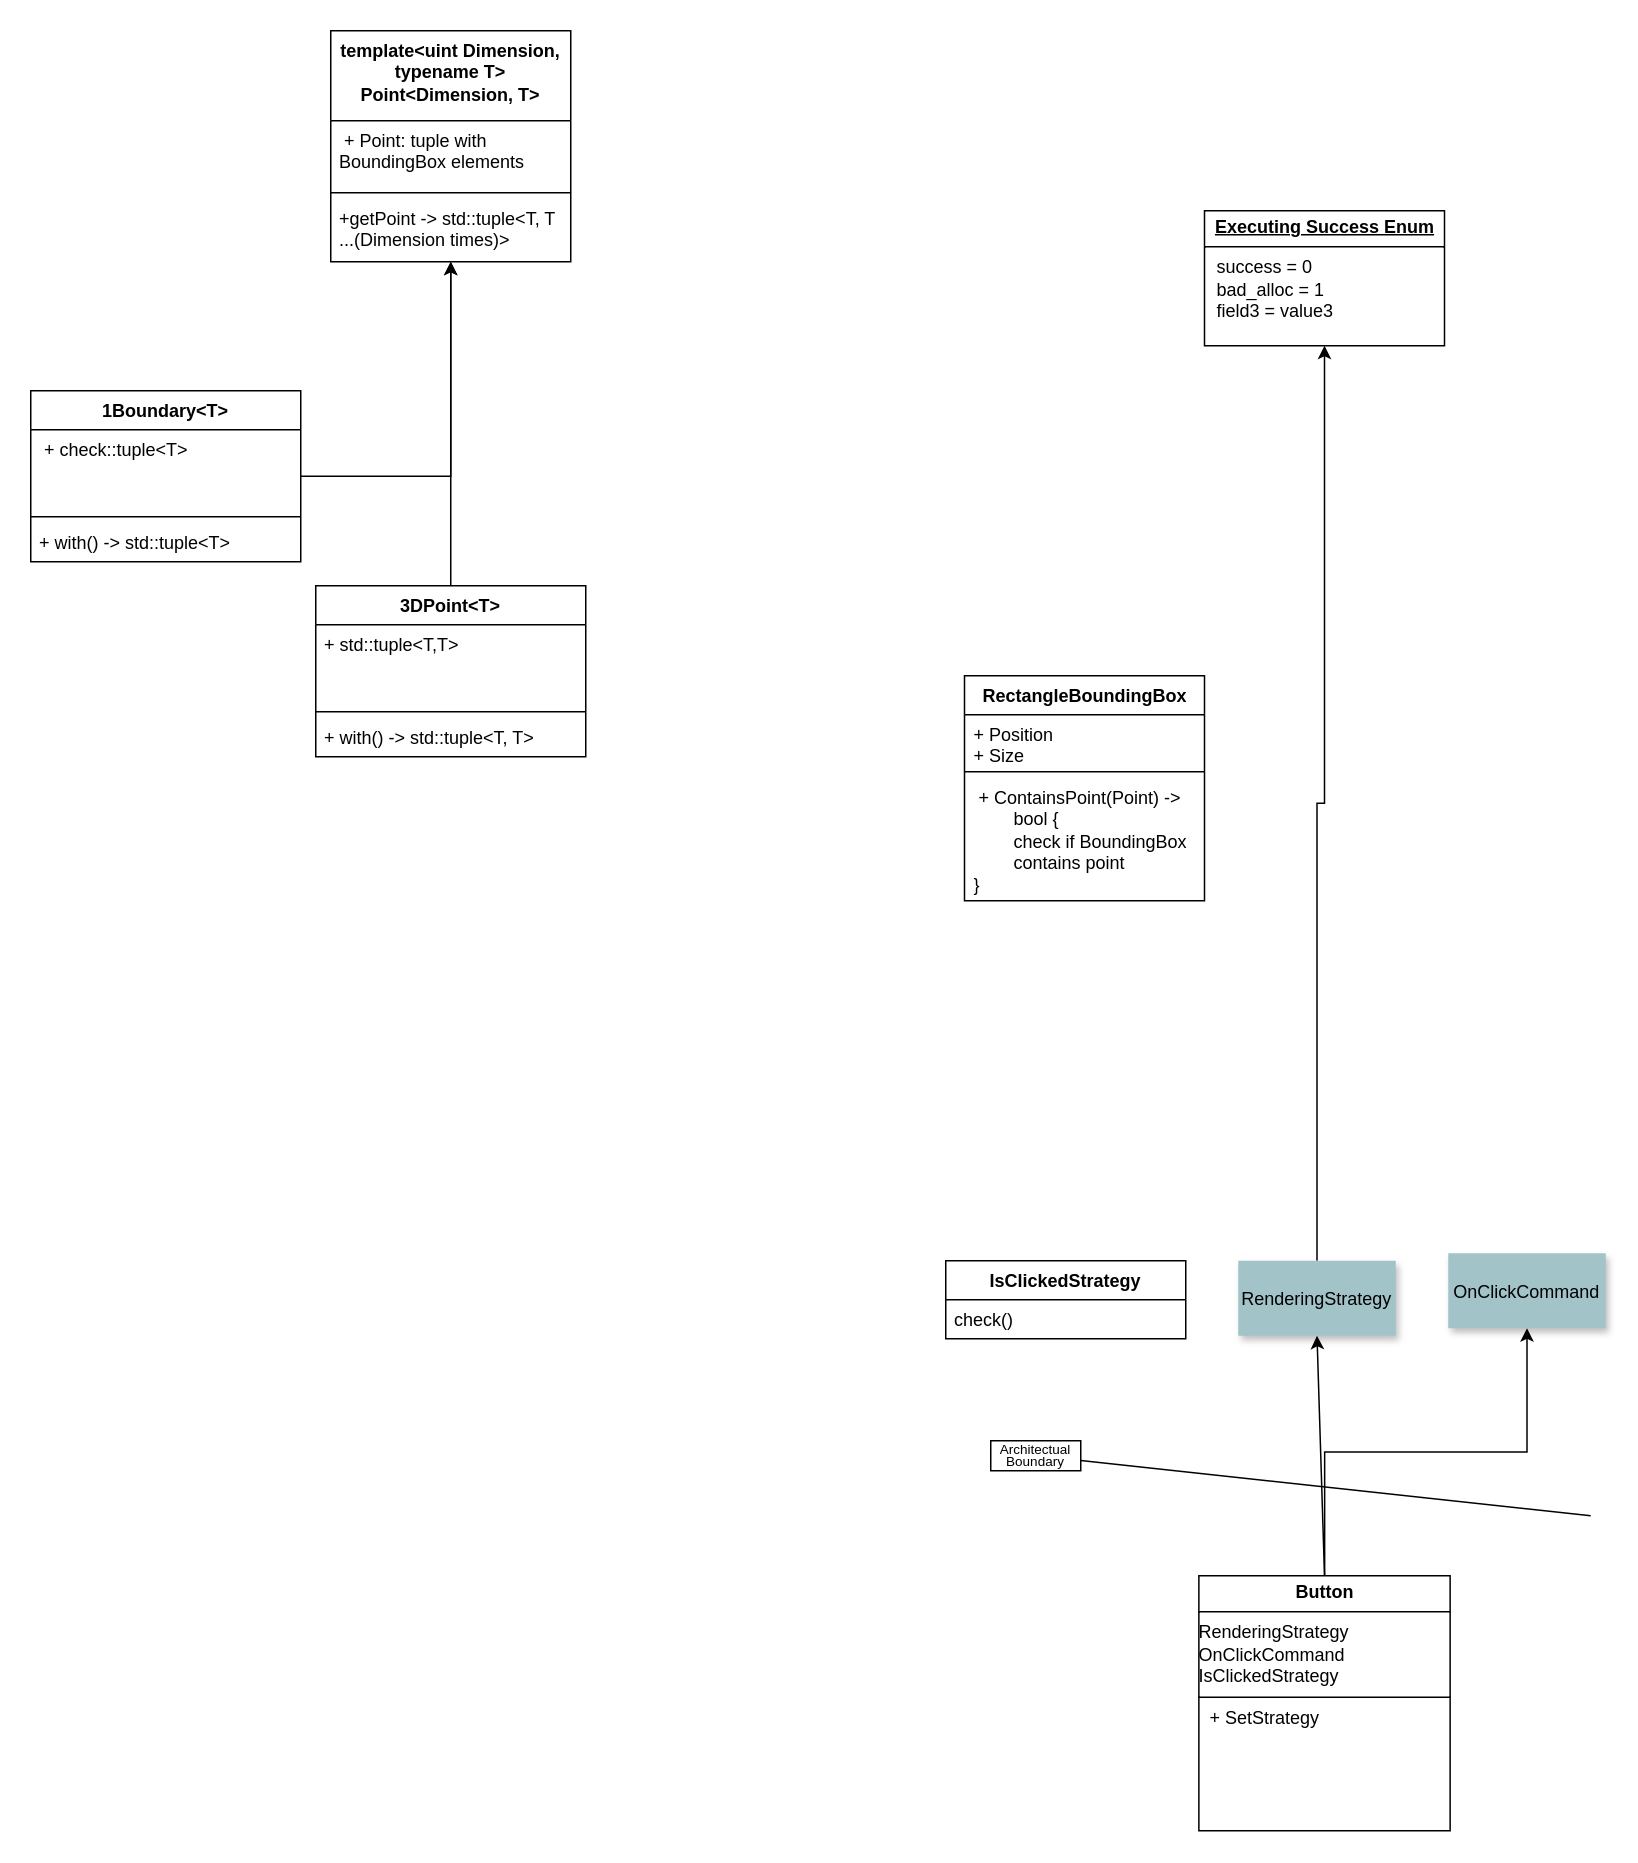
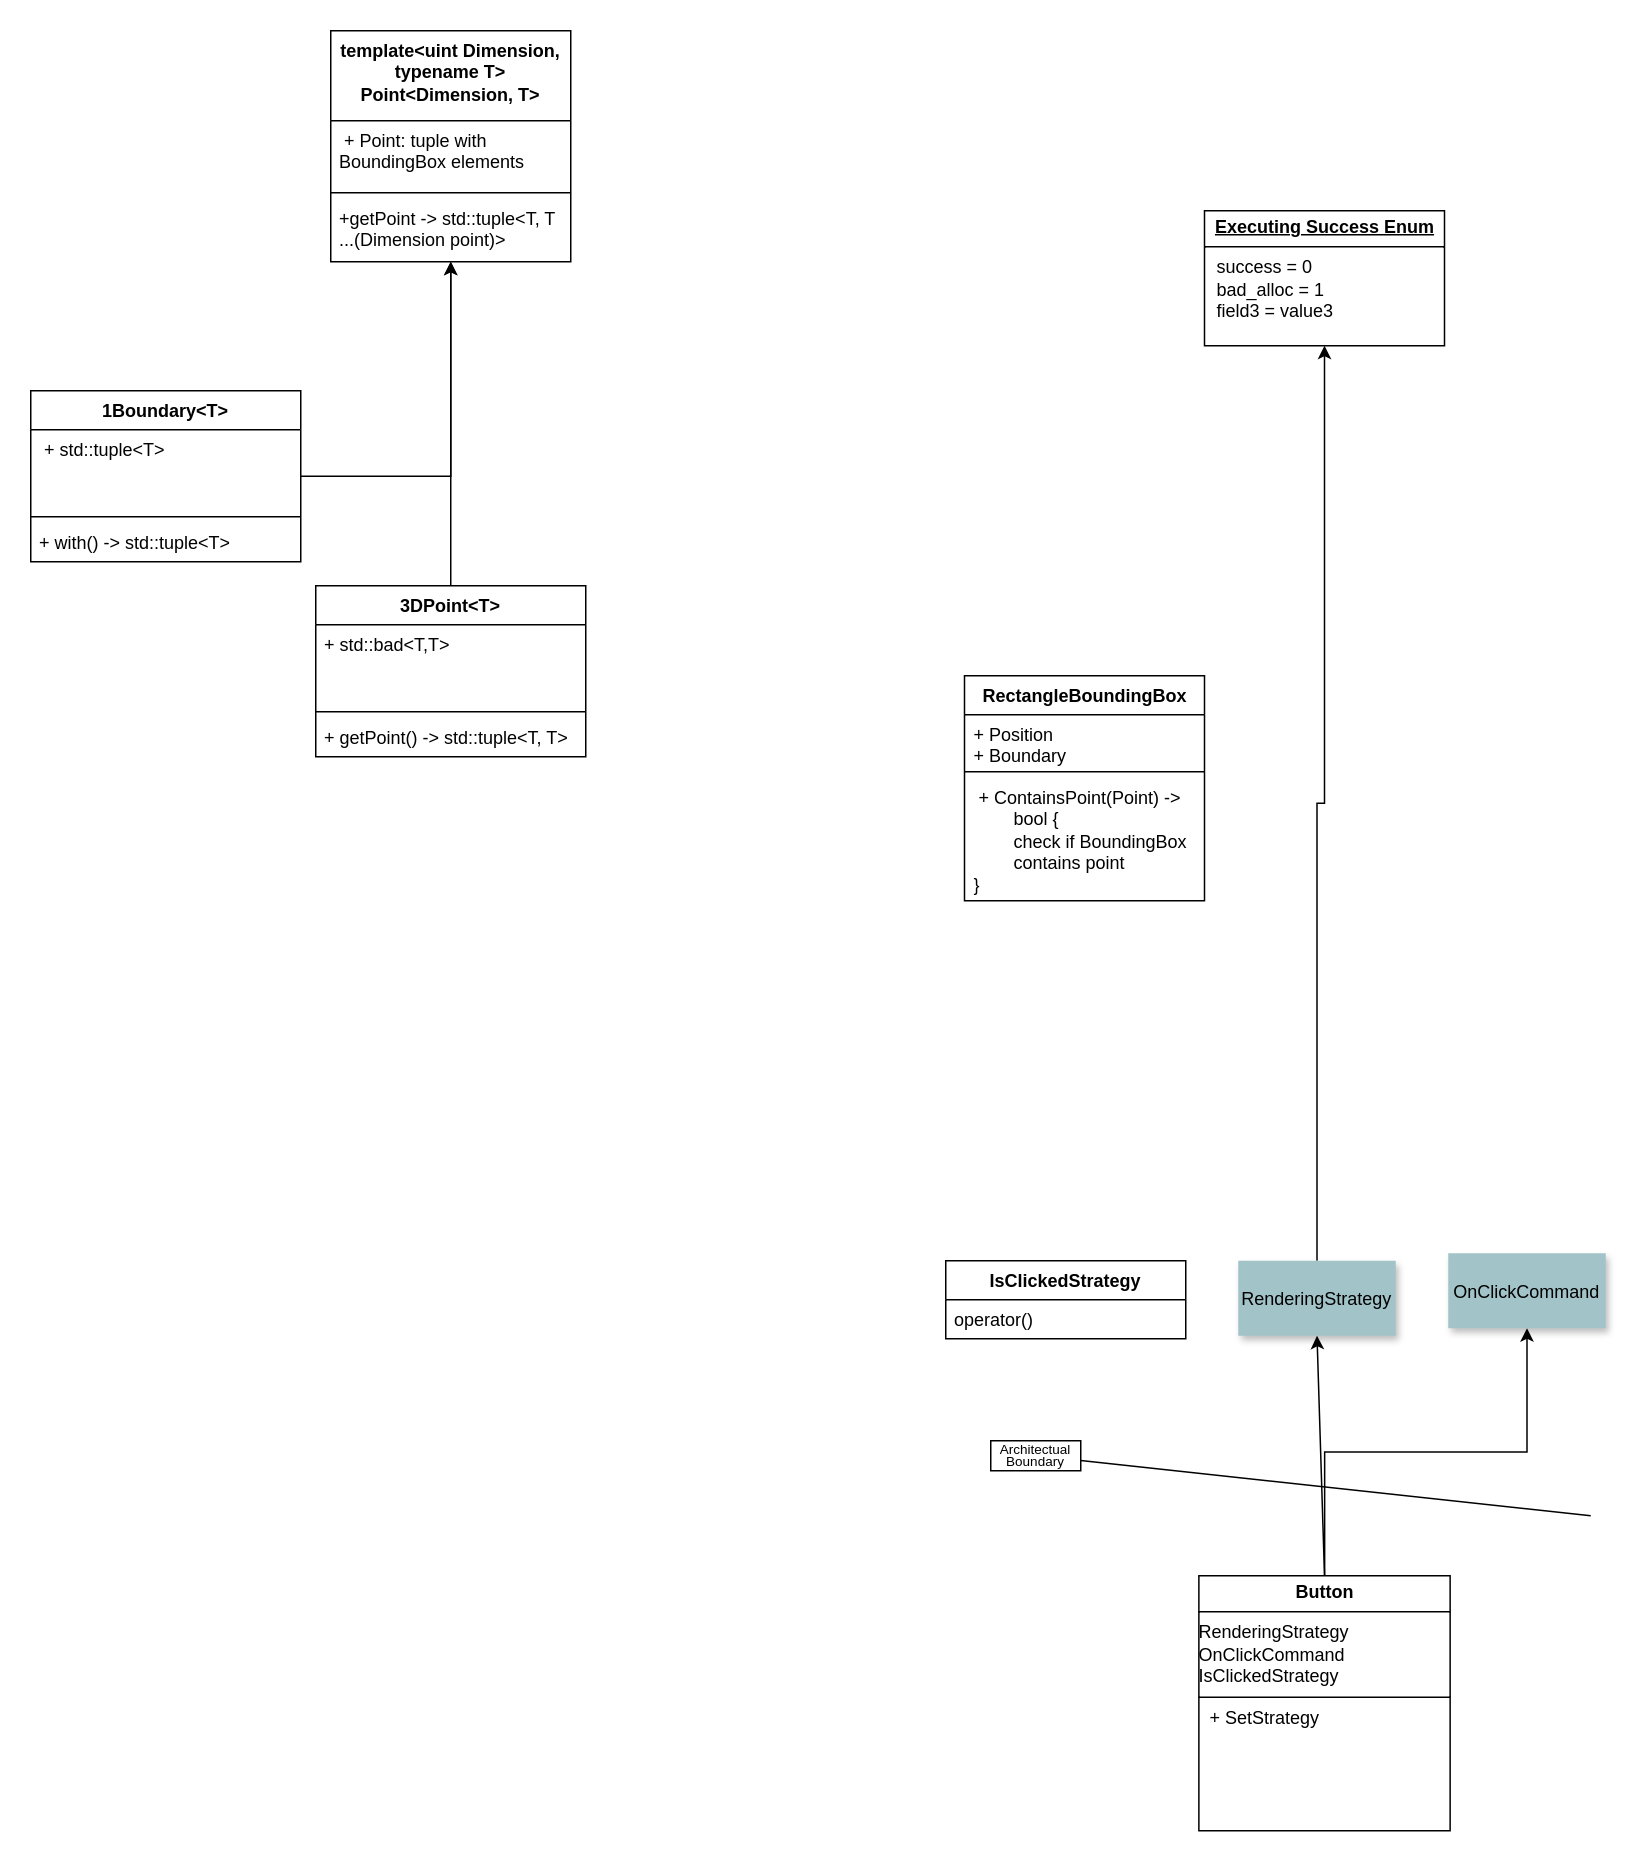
(452, 231) -> (452, 231)
(116, 451) -> (106, 451)
(399, 646) -> (391, 646)
(445, 739) -> (452, 750)
(1018, 747) -> (1022, 747)
(990, 1321) -> (1005, 1321)
